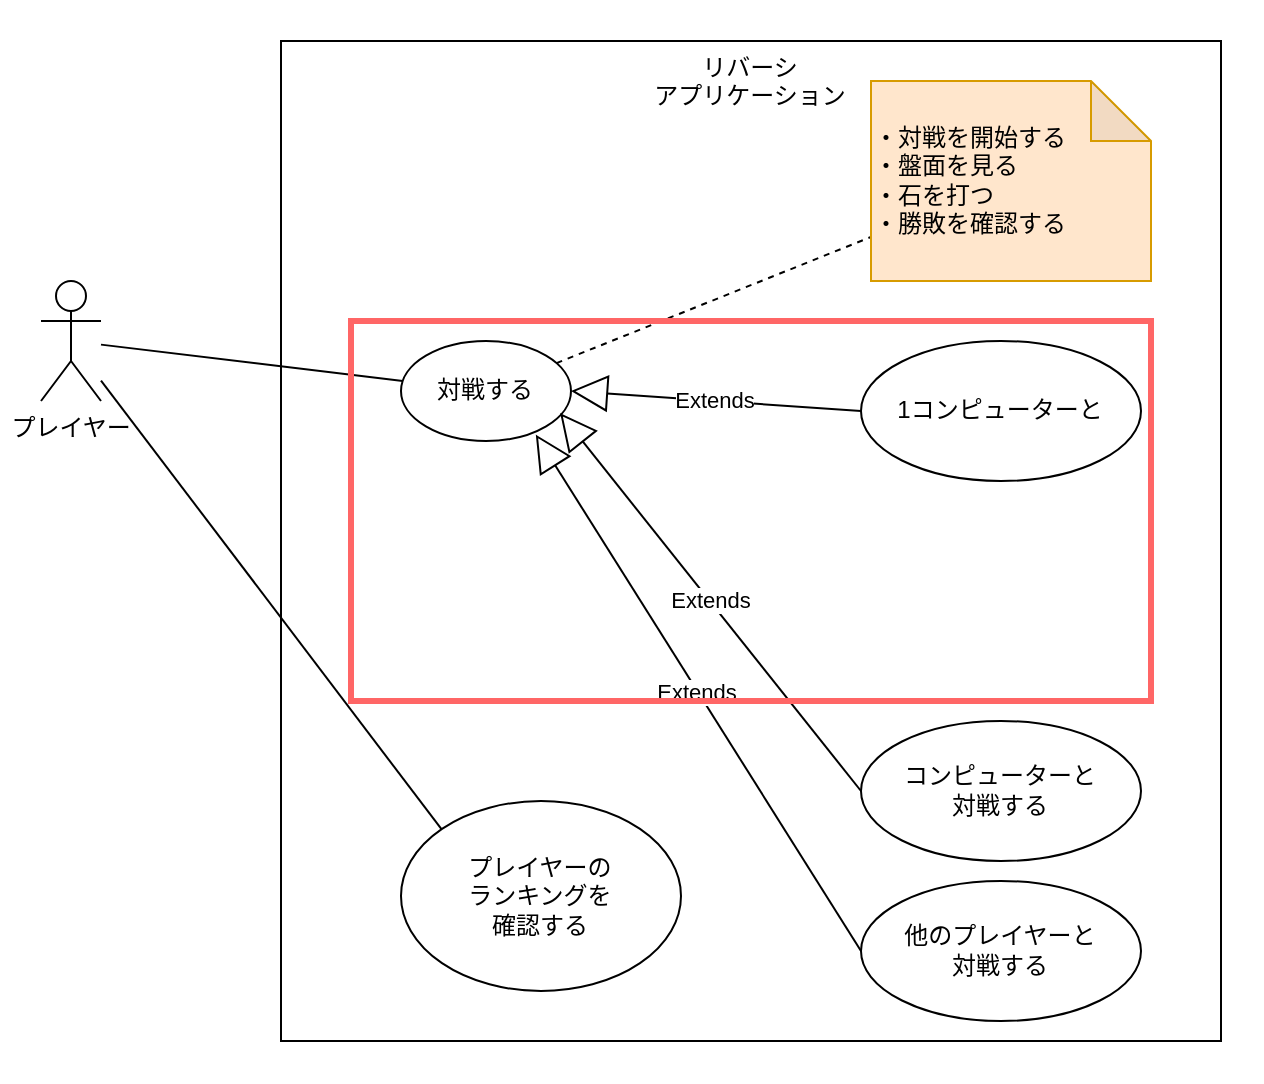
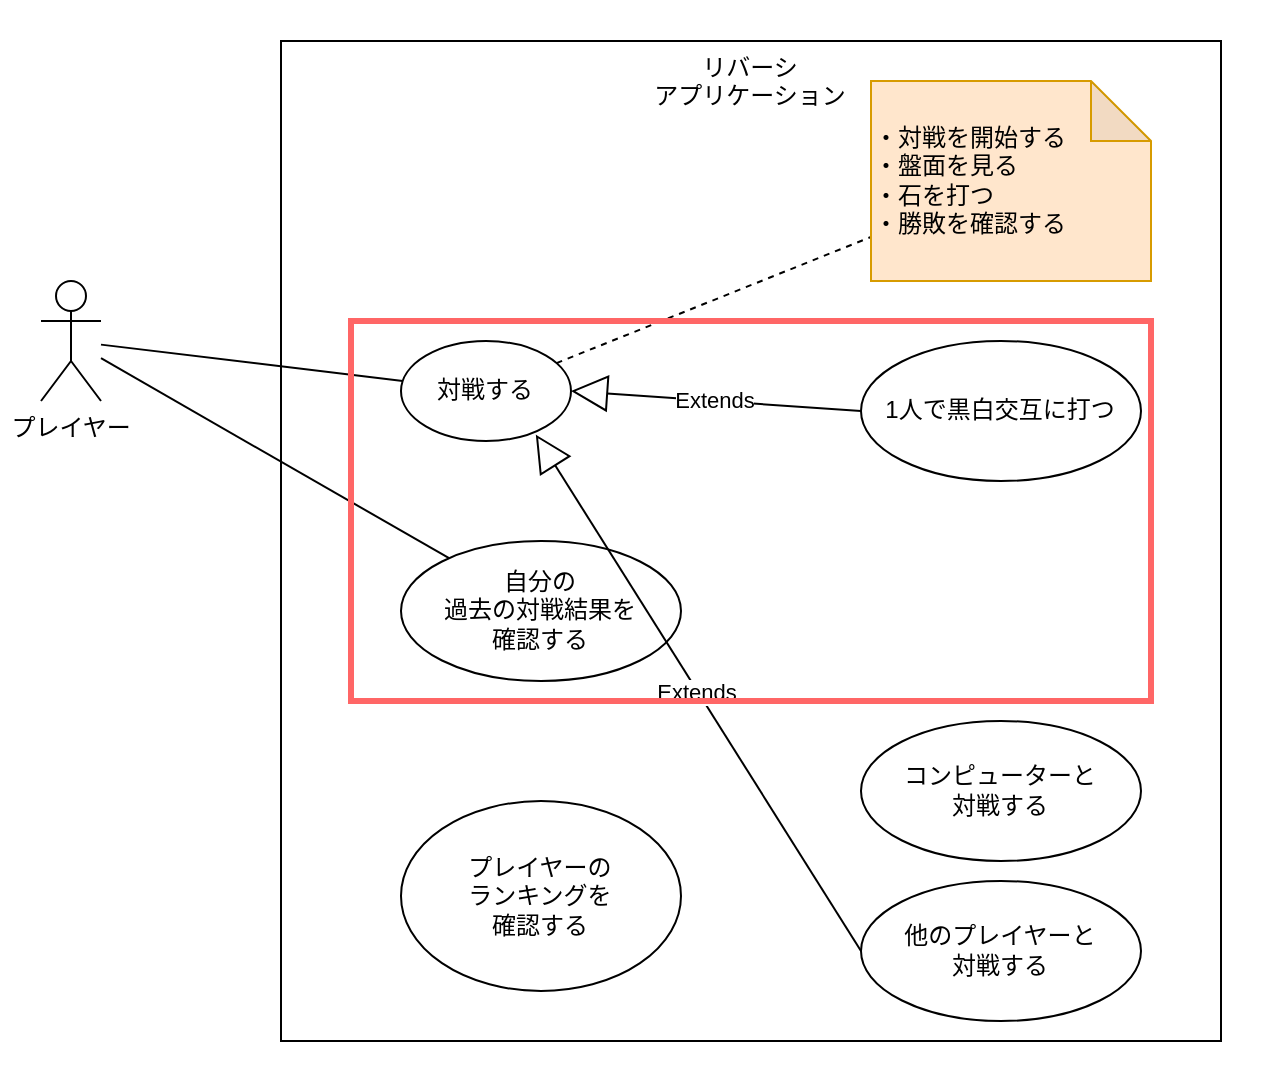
(1001, 411) -> (1001, 411)
none -> (275, 458)
(271, 604) -> none
none -> (541, 611)
(722, 616) -> none
